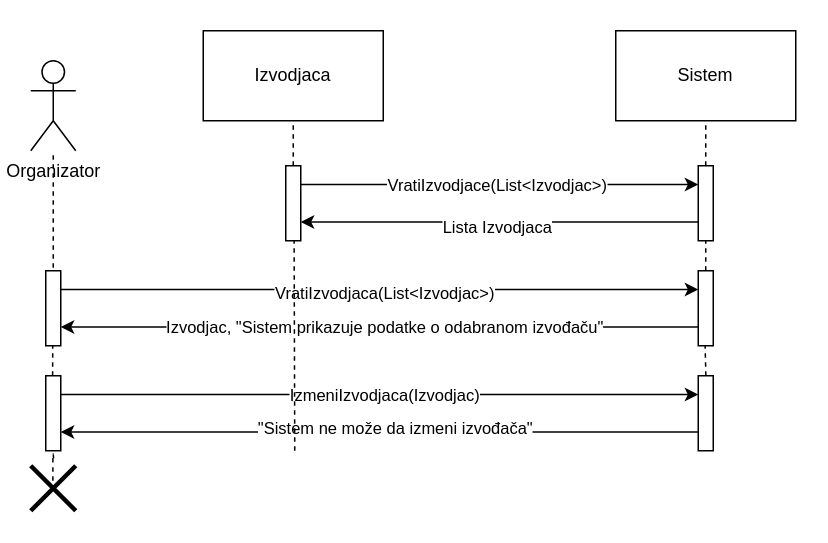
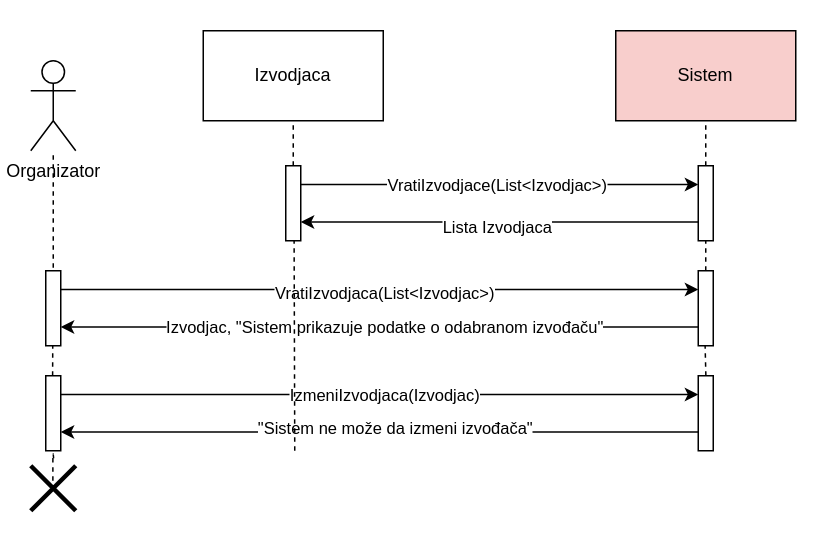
(706, 76) -> (706, 76)
